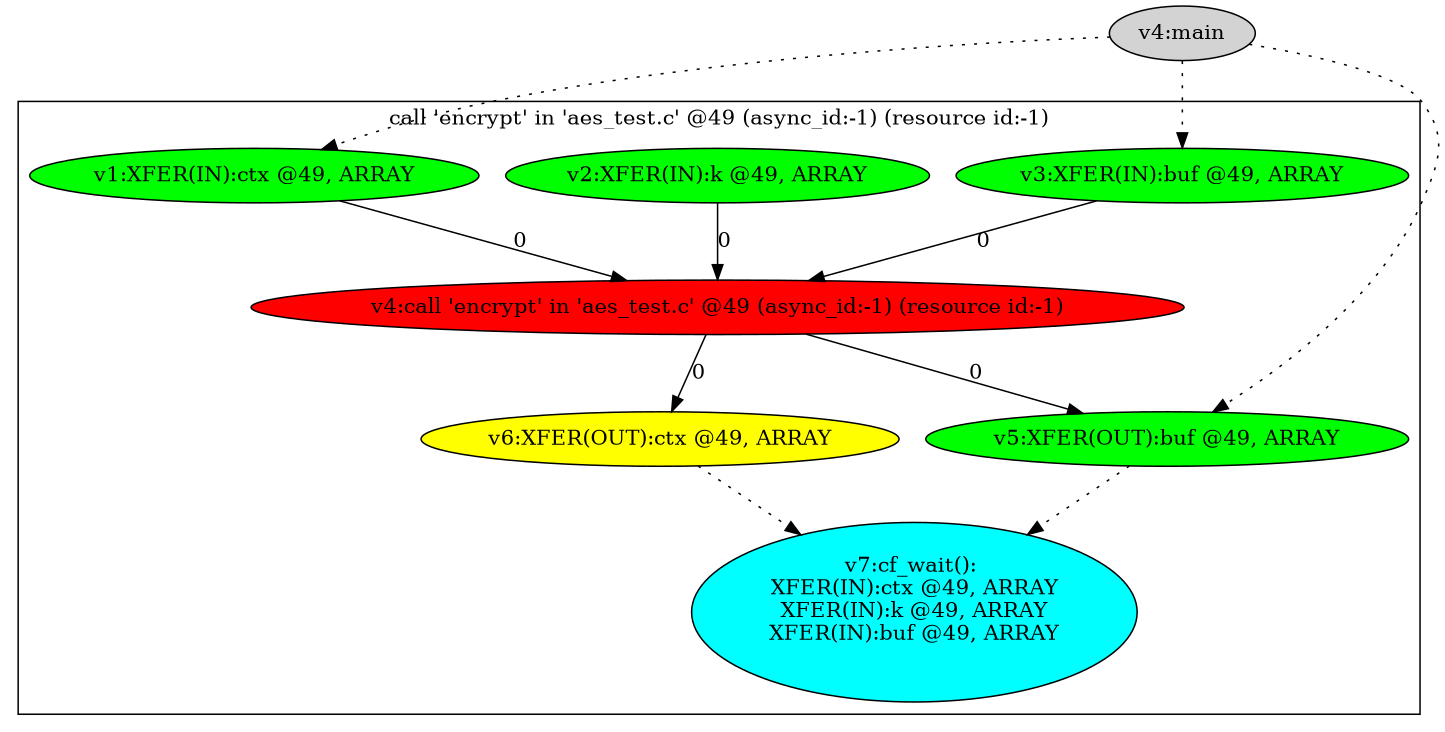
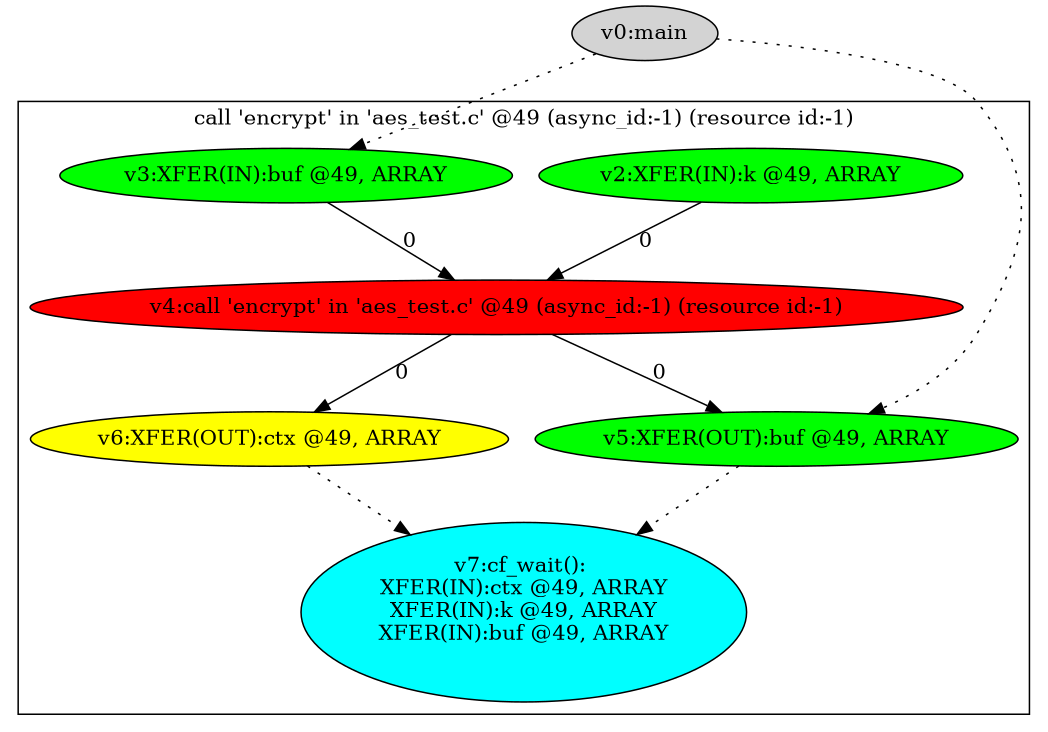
(1182, 33) -> (645, 33)
(254, 176) -> none
